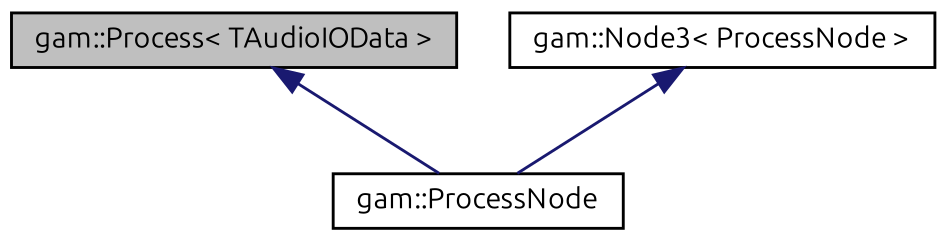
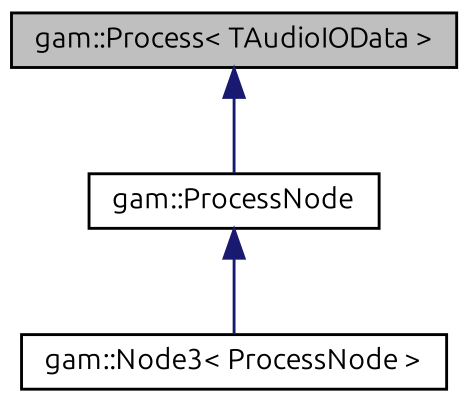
(588, 128) -> (234, 296)
